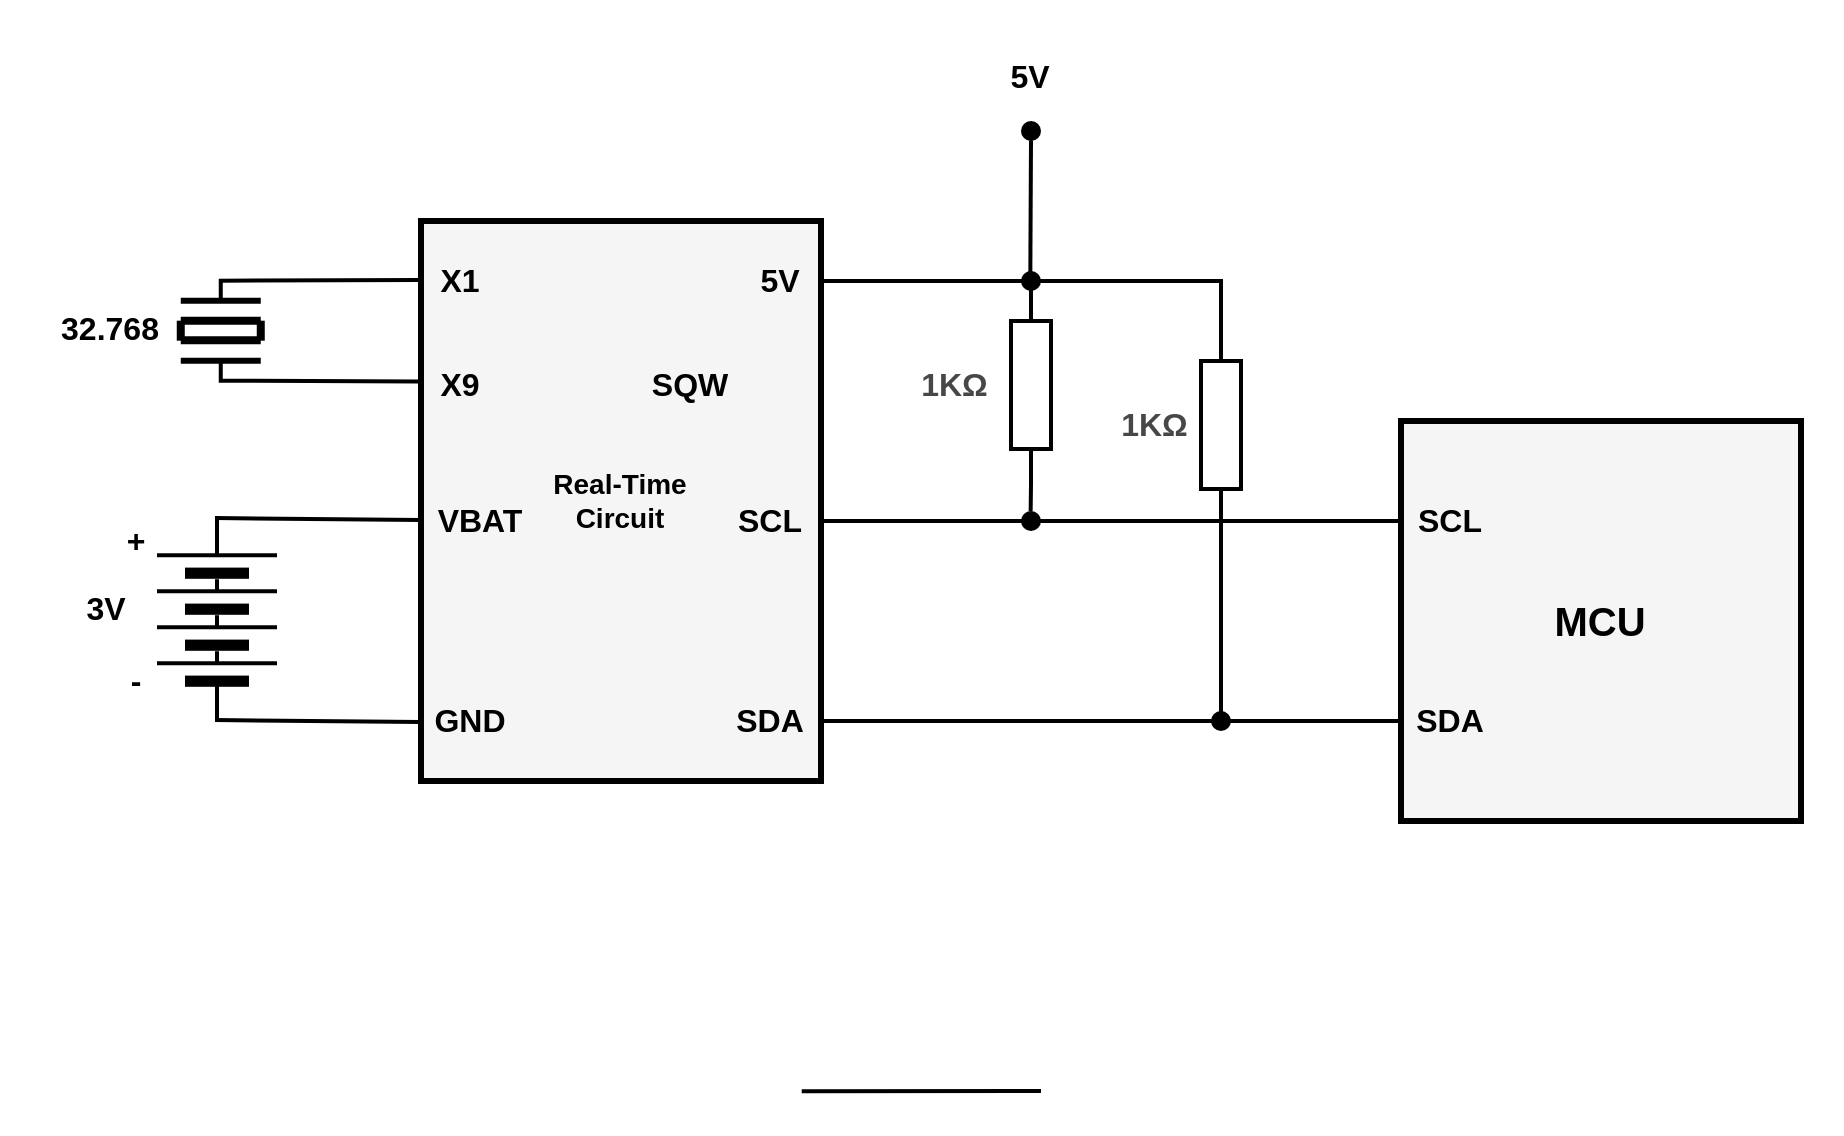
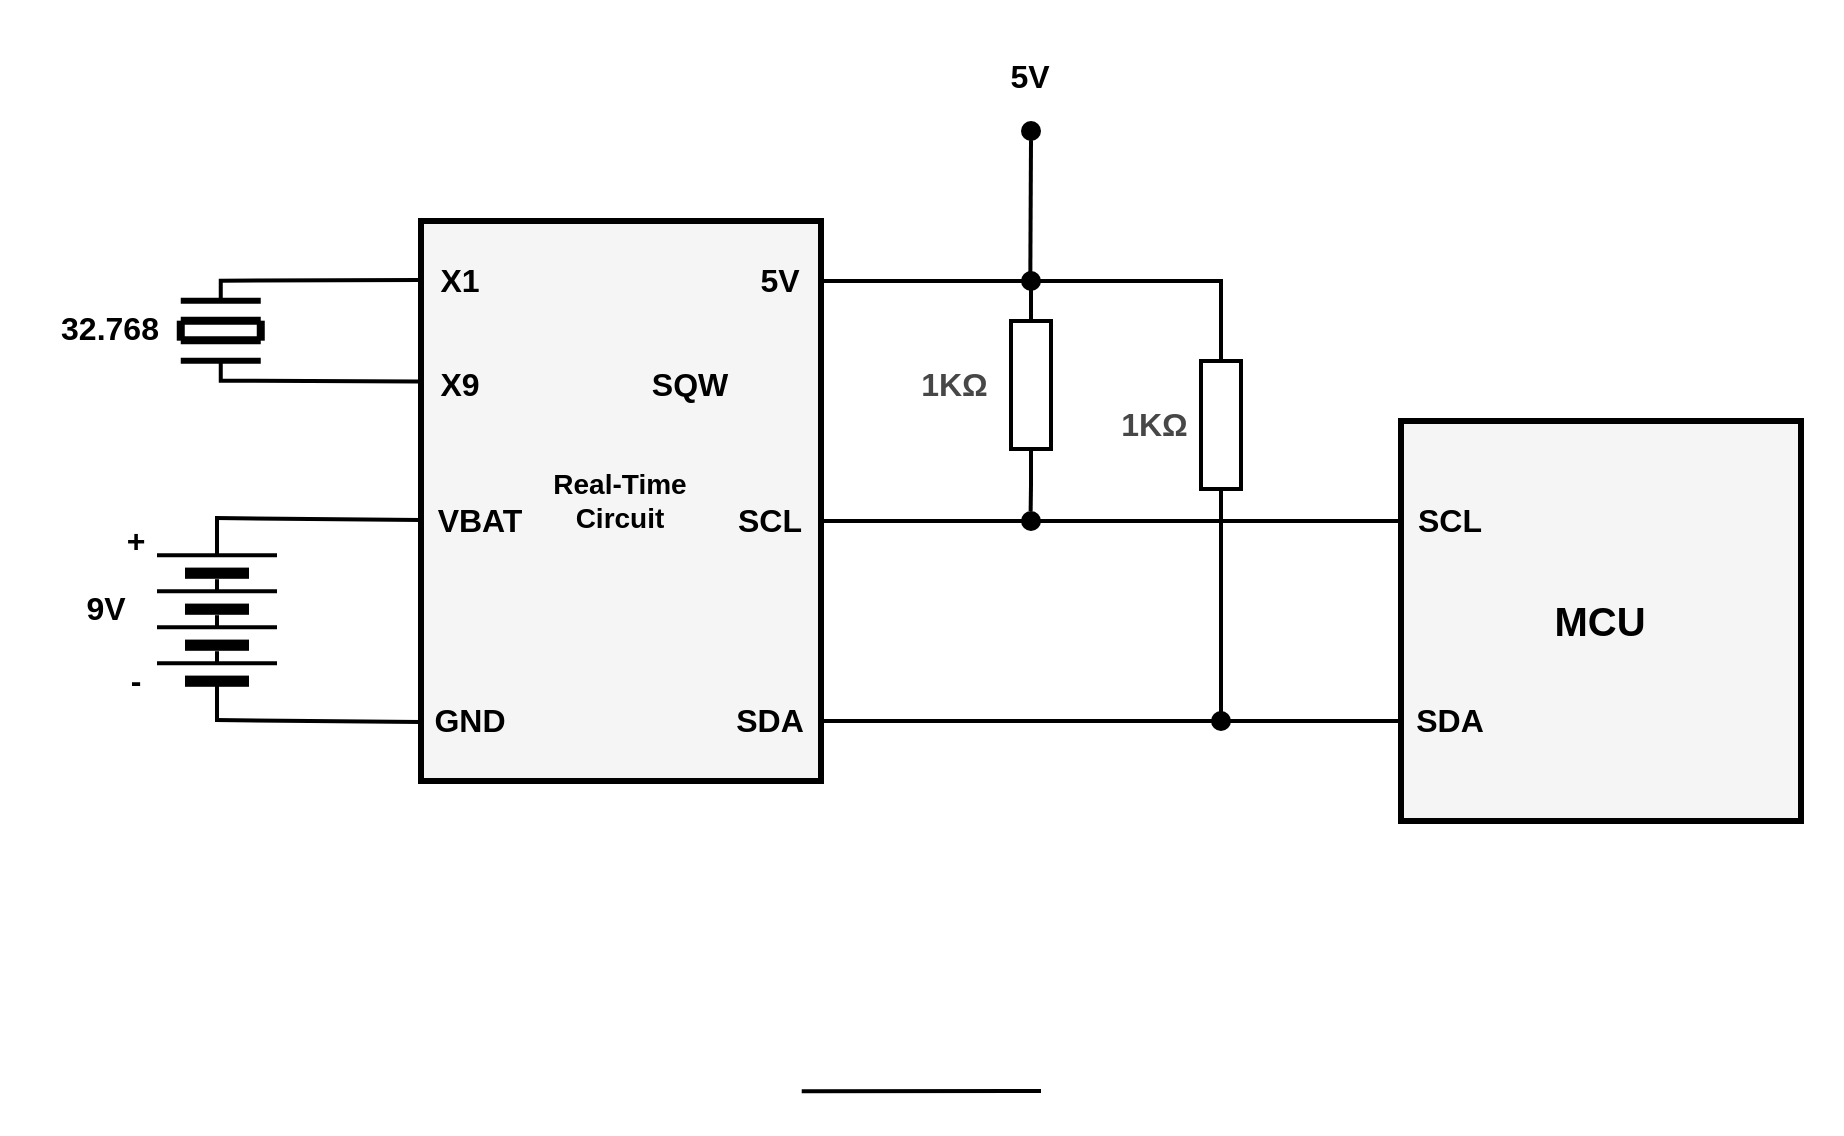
(107, 609) -> (107, 609)
